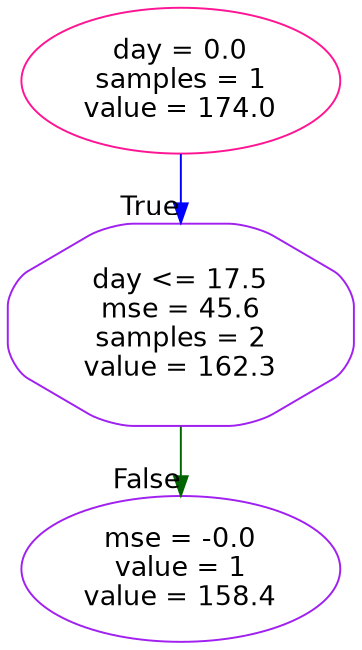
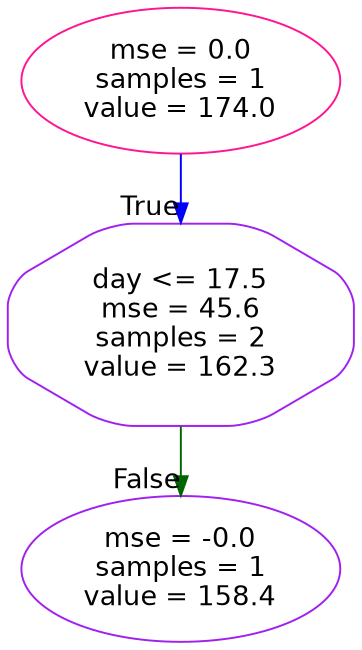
(181, 81) -> (181, 81)
(181, 569) -> (181, 569)
